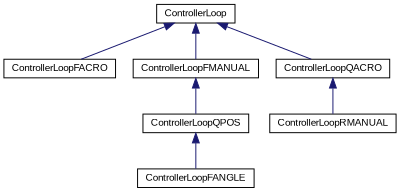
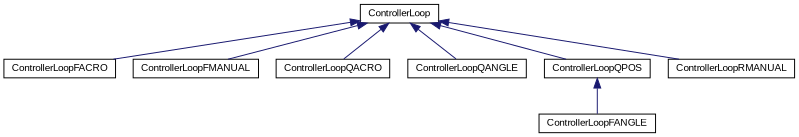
none -> (467, 69)
(196, 101) -> (503, 42)
(333, 101) -> (564, 41)
